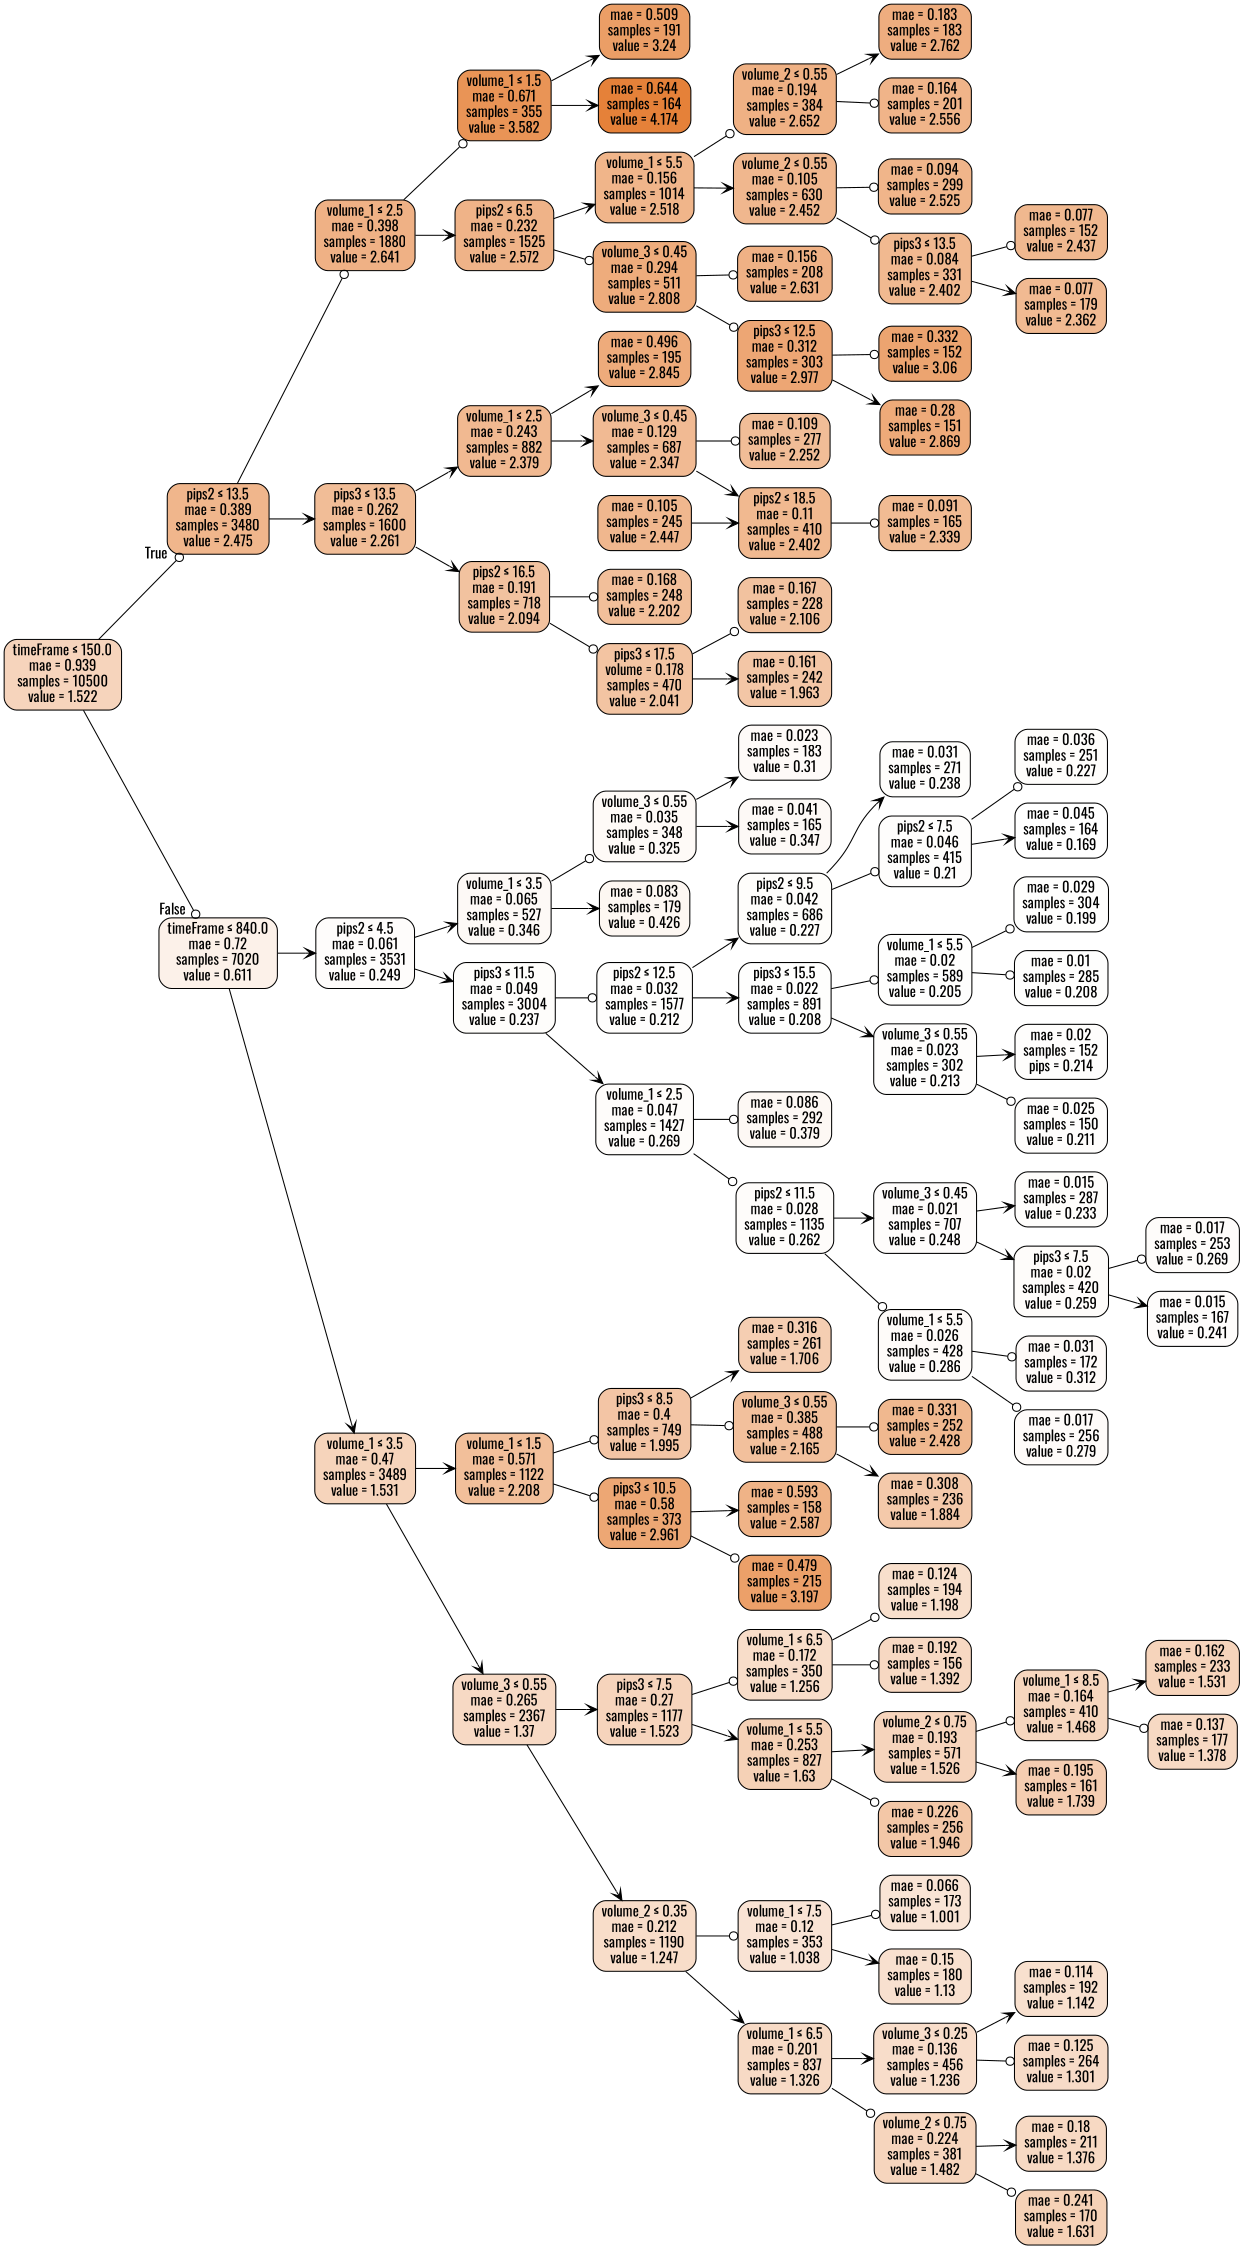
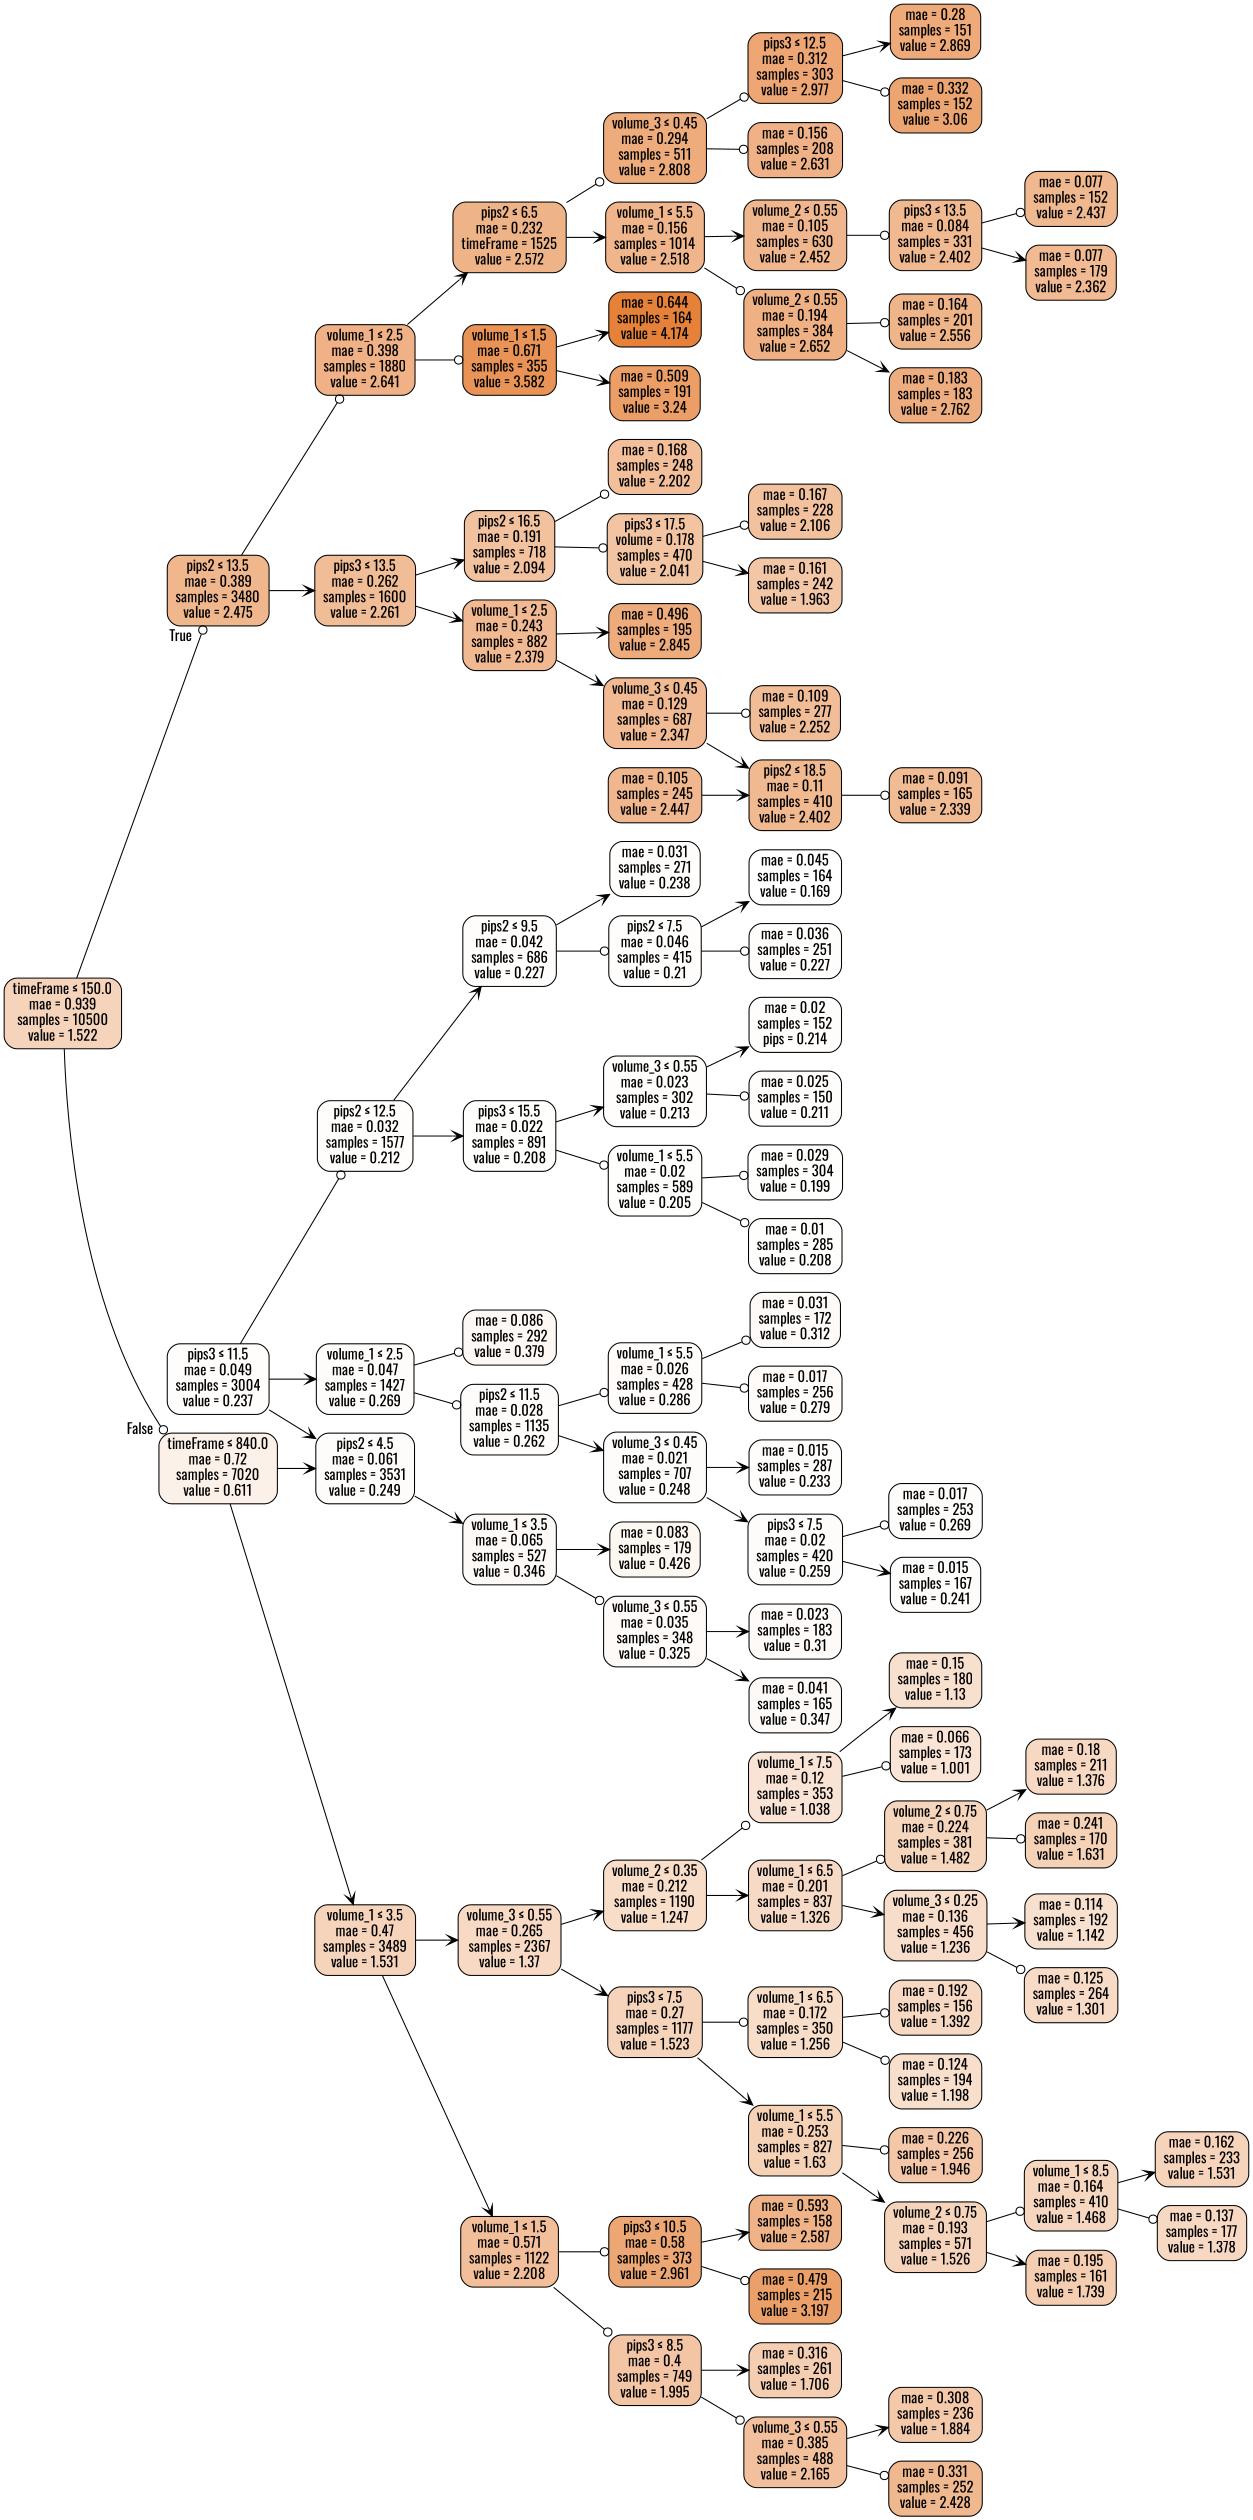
(925, 186) -> none
(504, 243) -> (510, 245)
(429, 974) -> (288, 1421)
